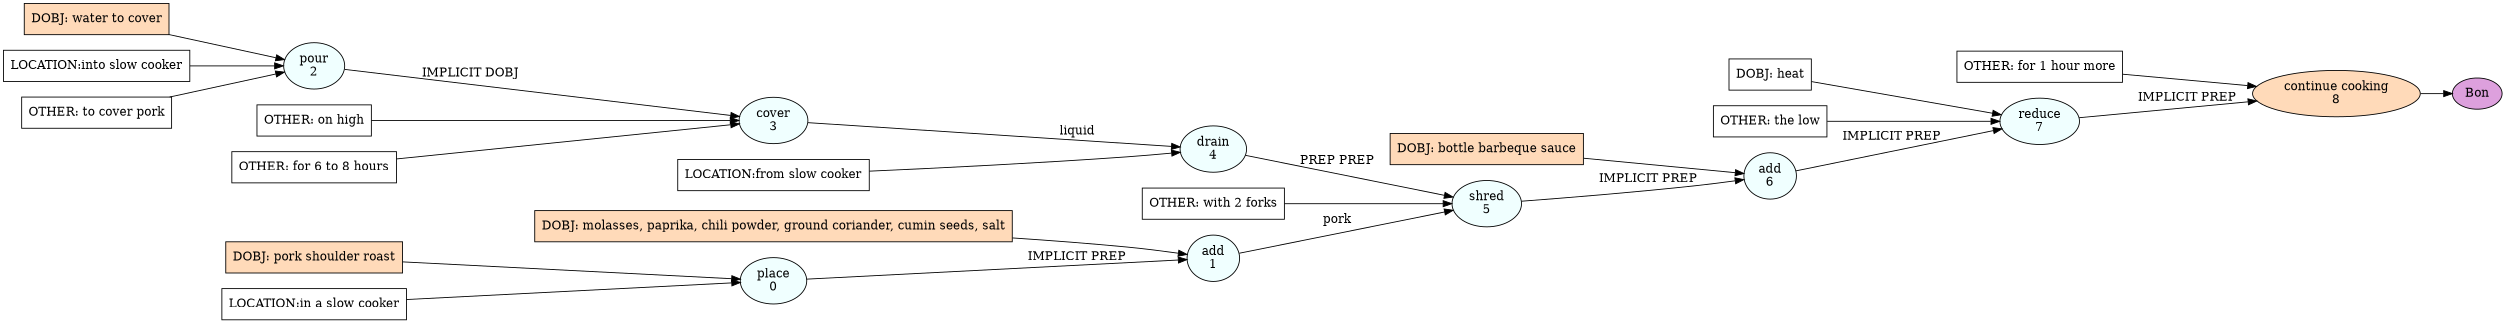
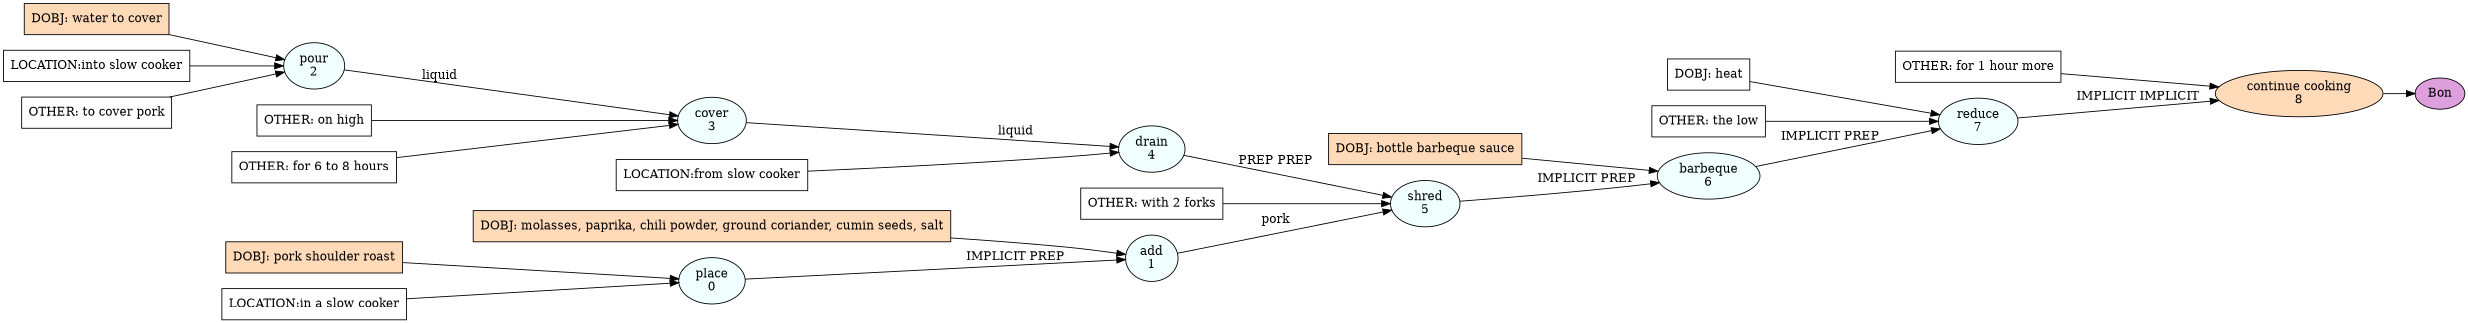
(471, 73) -> (440, 76)
(2187, 98) -> (2138, 97)
(1770, 176) -> (1709, 176)
